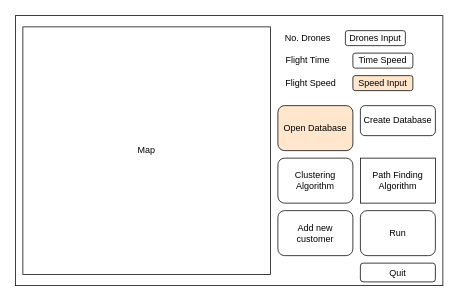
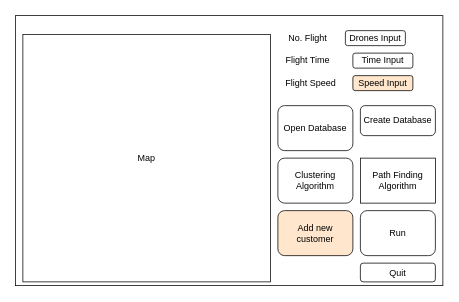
(308, 38) -> (308, 38)
(383, 60) -> (383, 60)
(315, 128) -> (315, 128)
(147, 150) -> (147, 158)
(315, 233) -> (315, 233)
